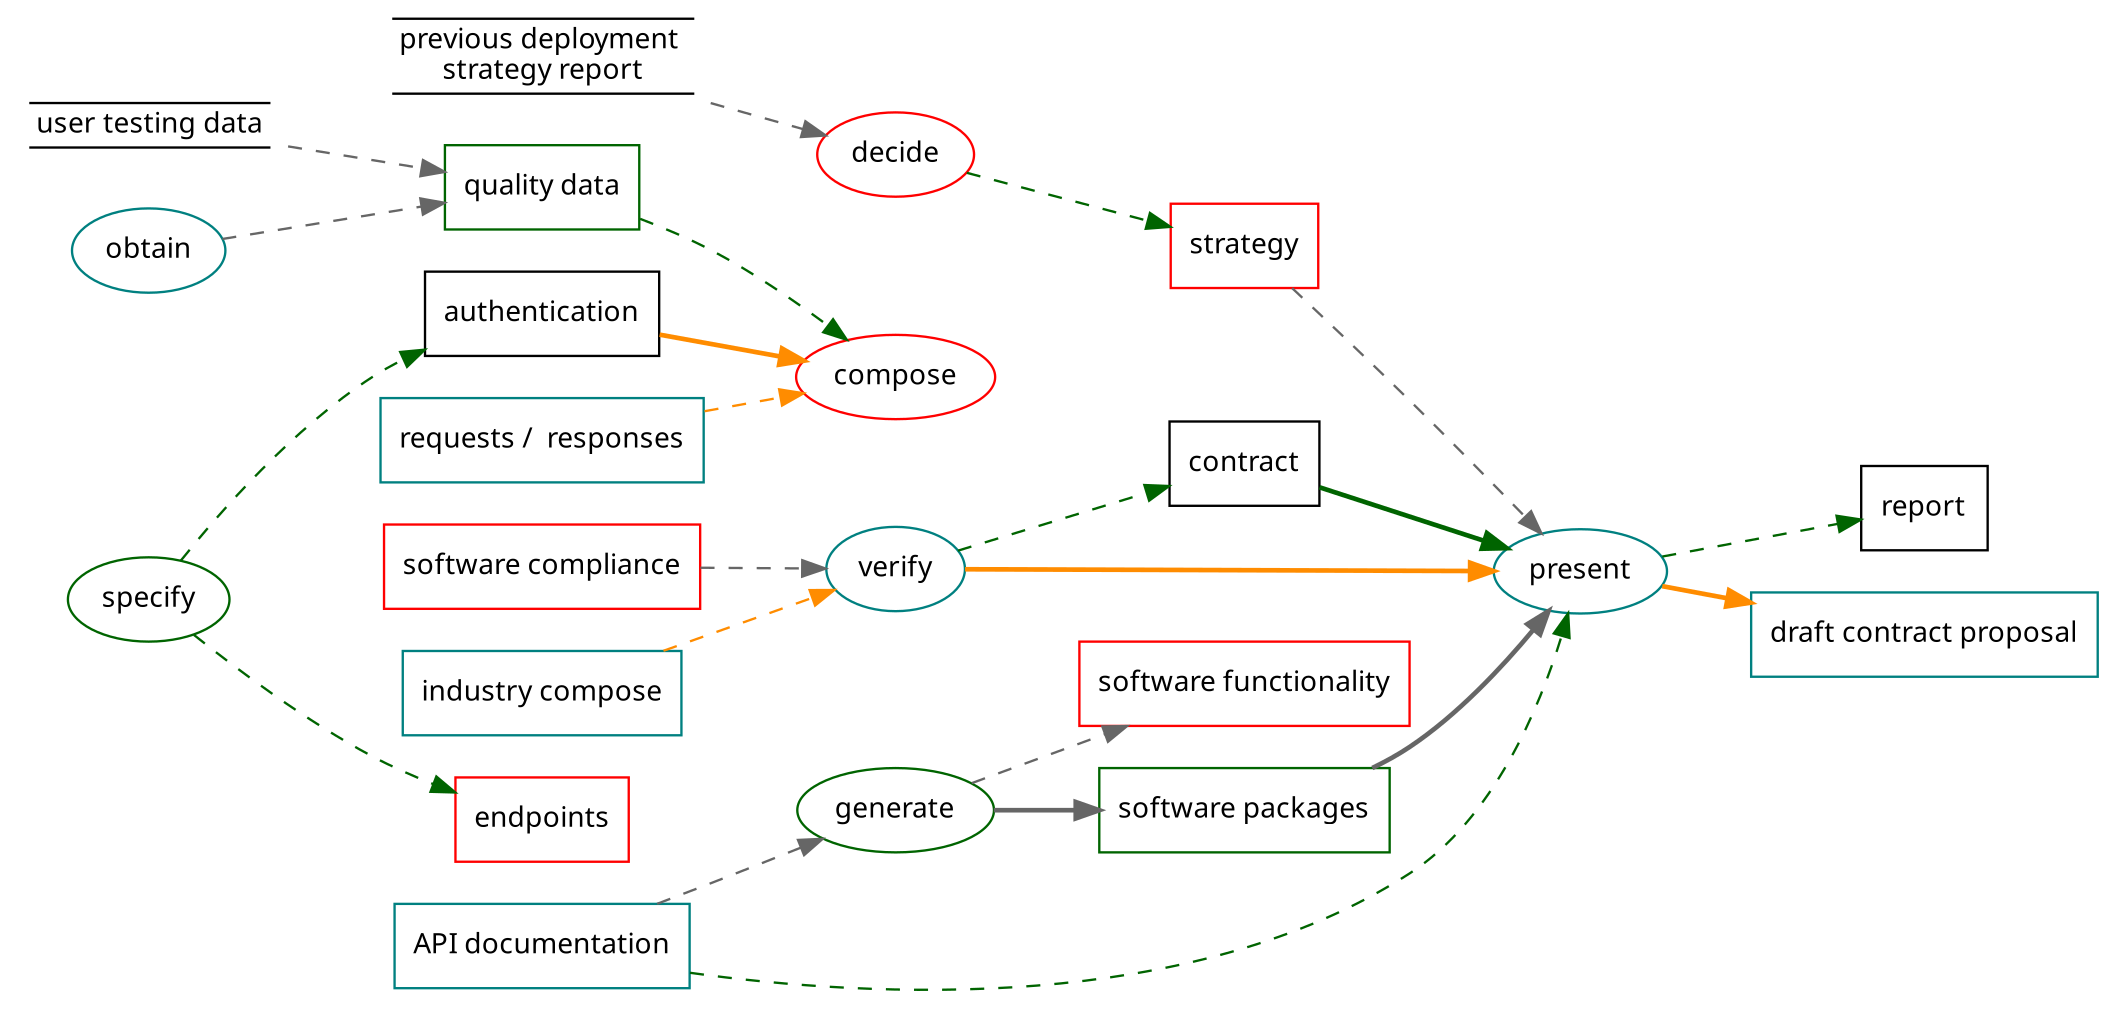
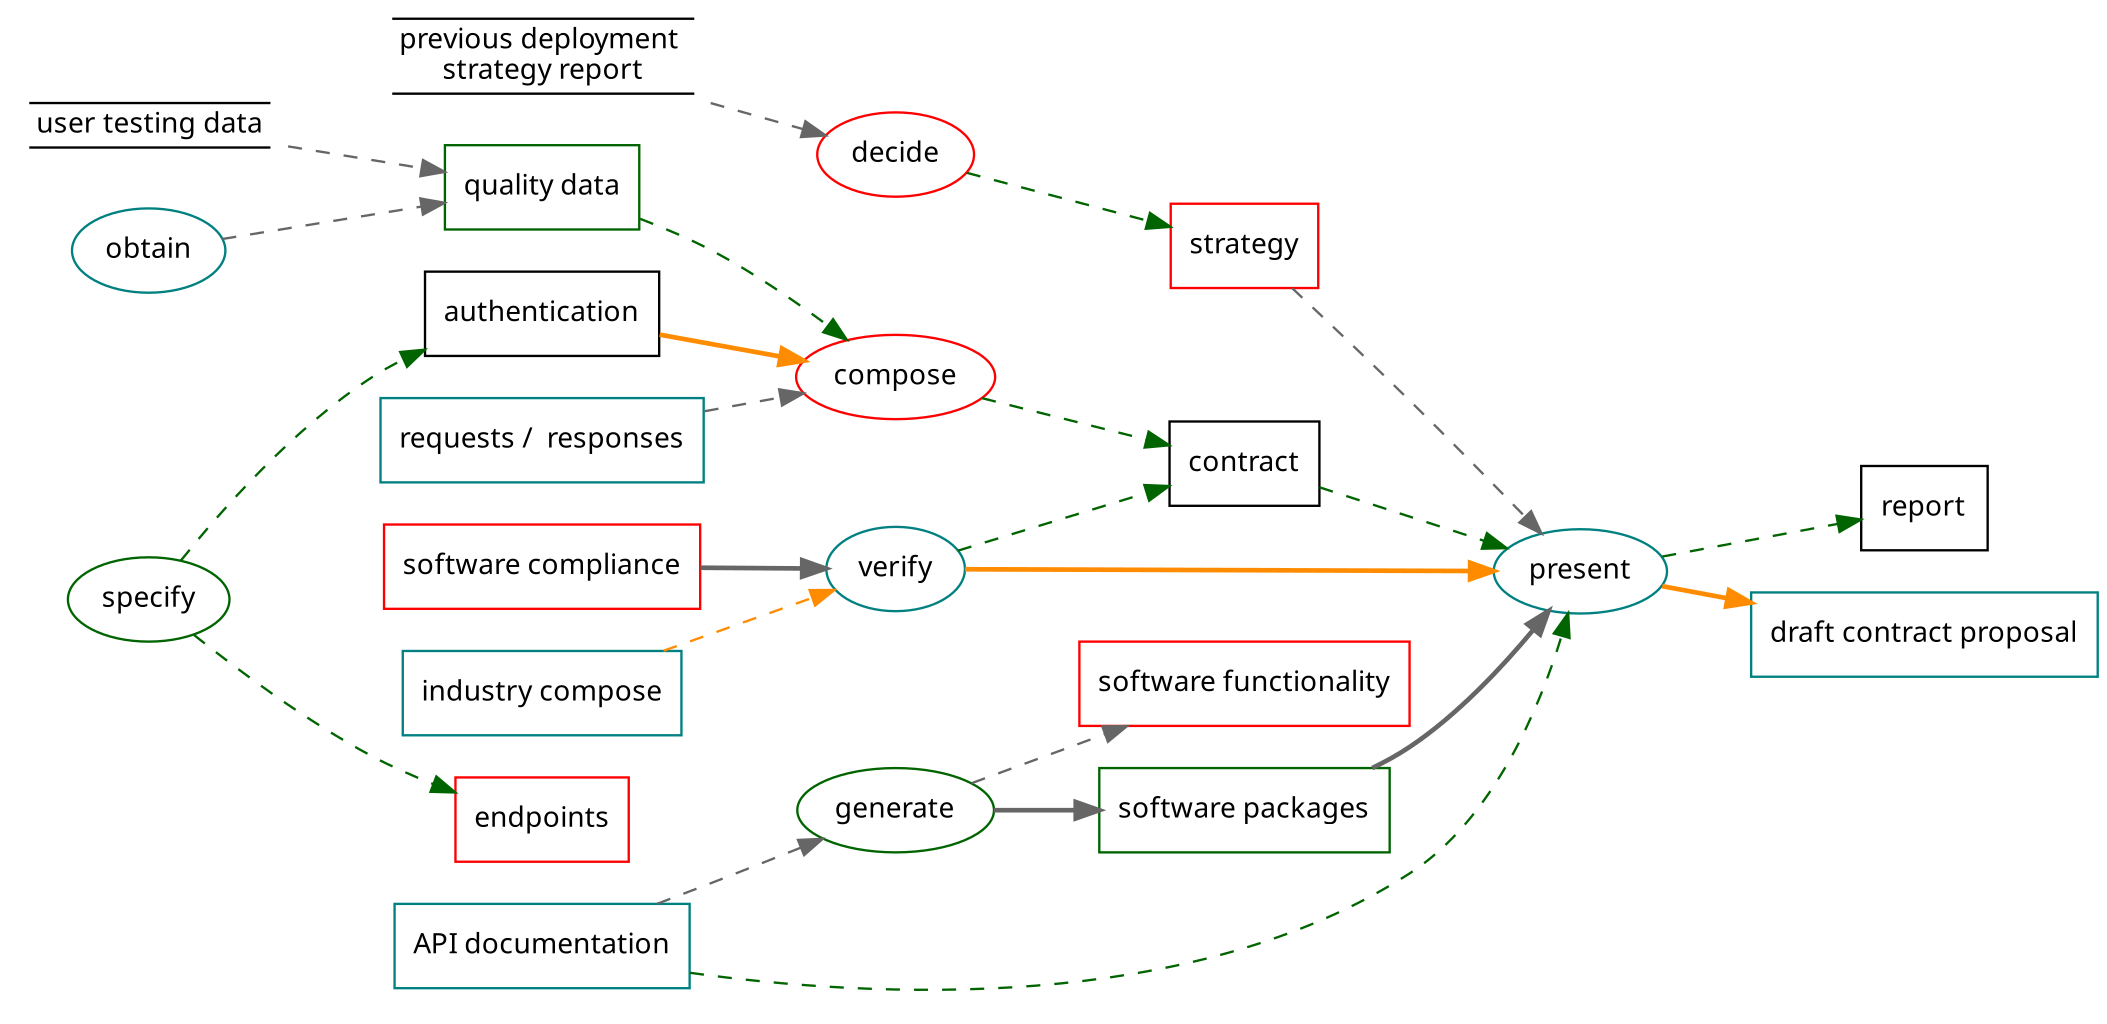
(742, 404) -> (742, 404)
none -> (1064, 419)
(1402, 514) -> (1402, 514)
(751, 568) -> (751, 568)
